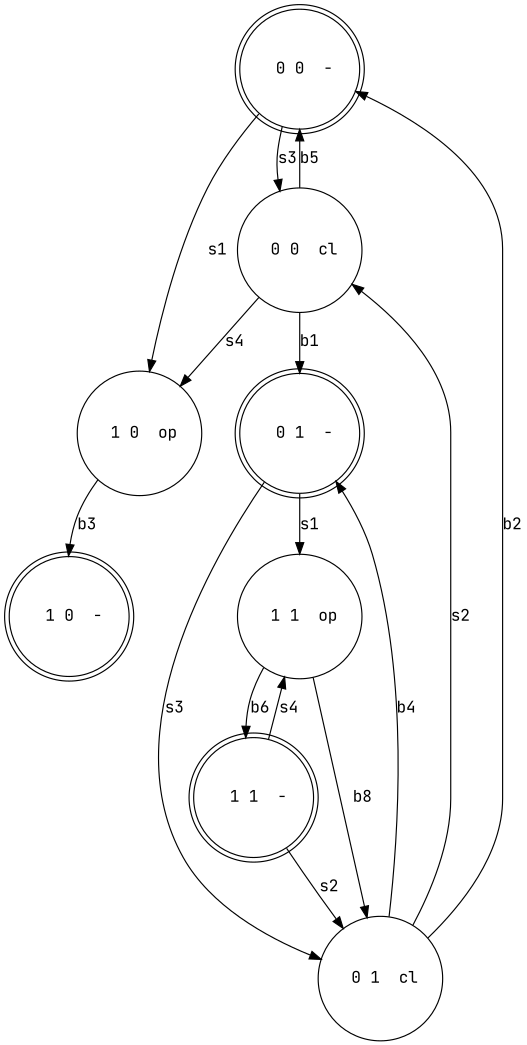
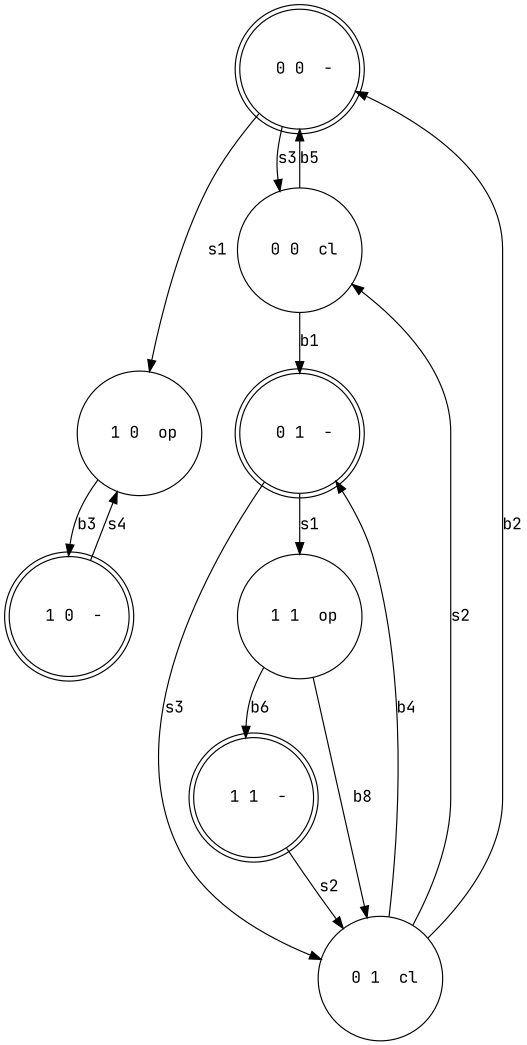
(223, 337) -> (102, 532)
(275, 714) -> none
